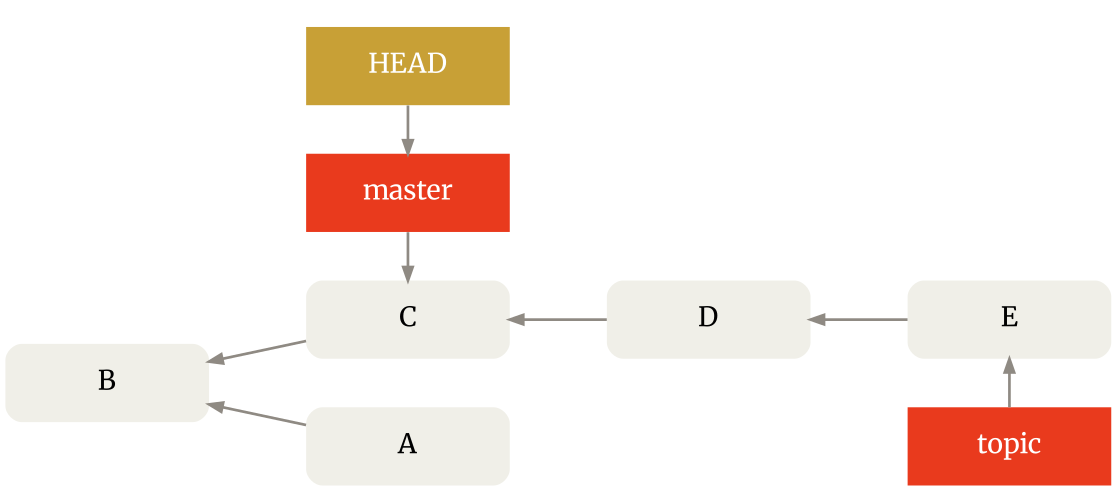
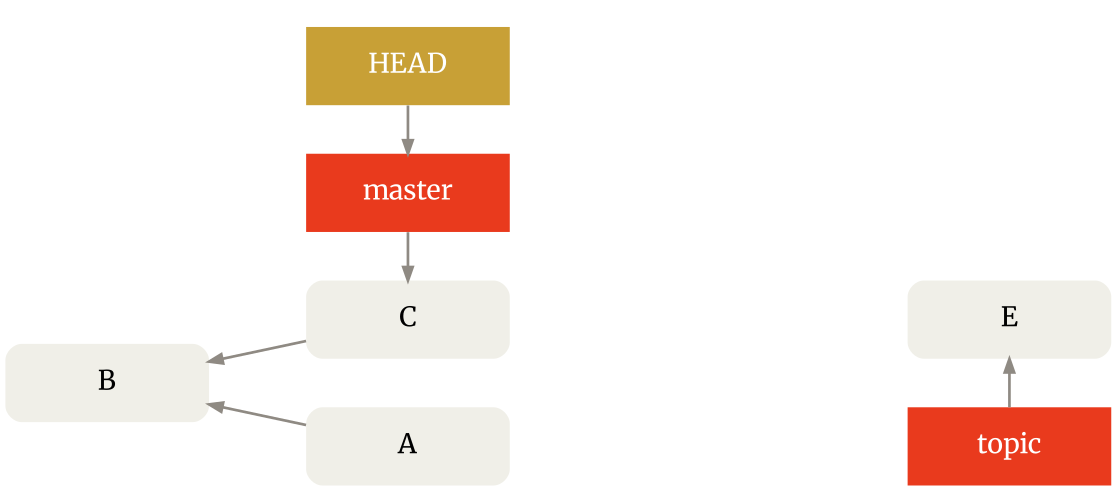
(709, 320) -> none
